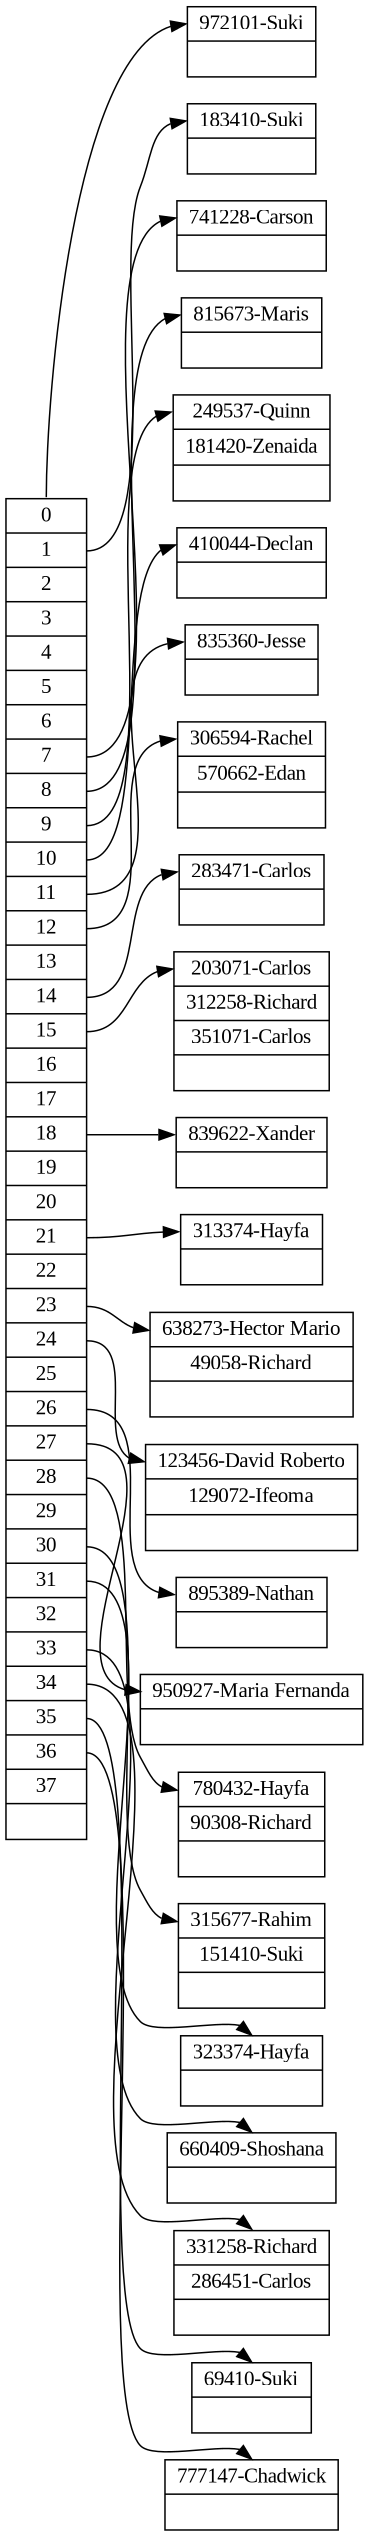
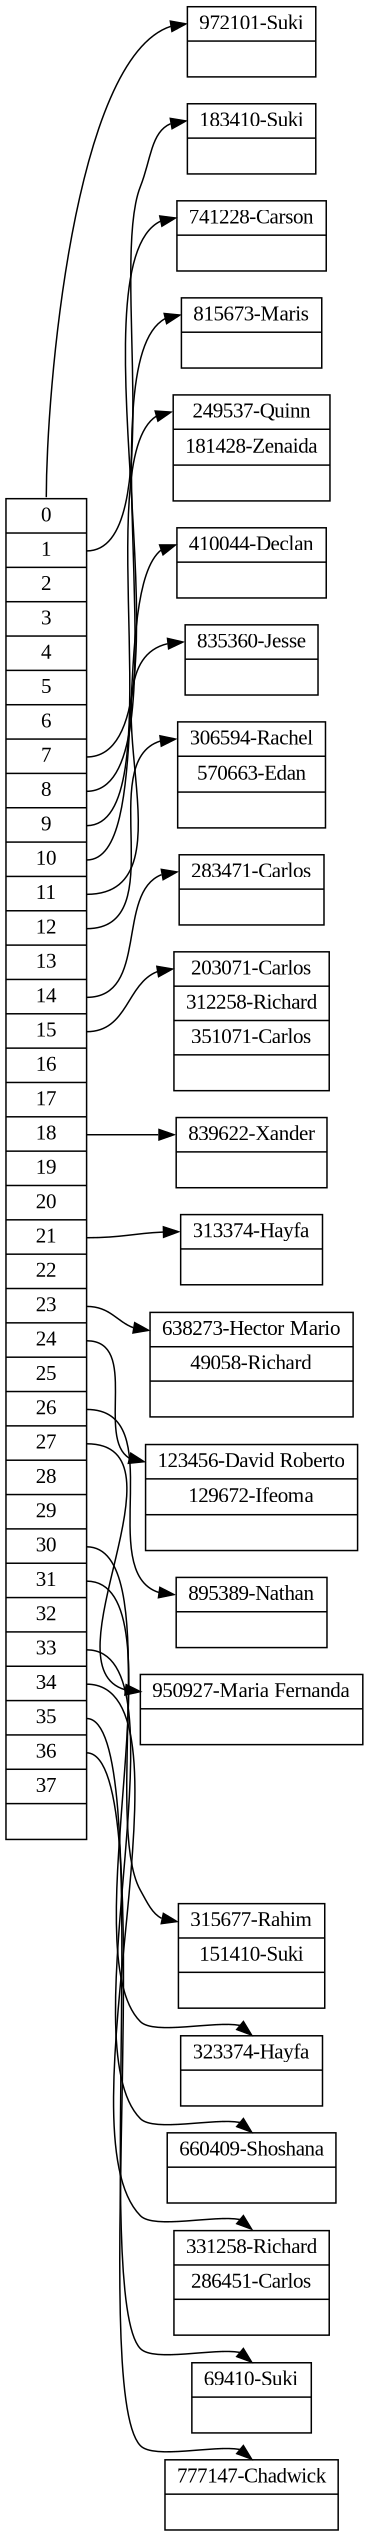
(252, 446) -> (252, 446)
(252, 773) -> (252, 773)
(252, 1496) -> (252, 1496)
(252, 1825) -> none
